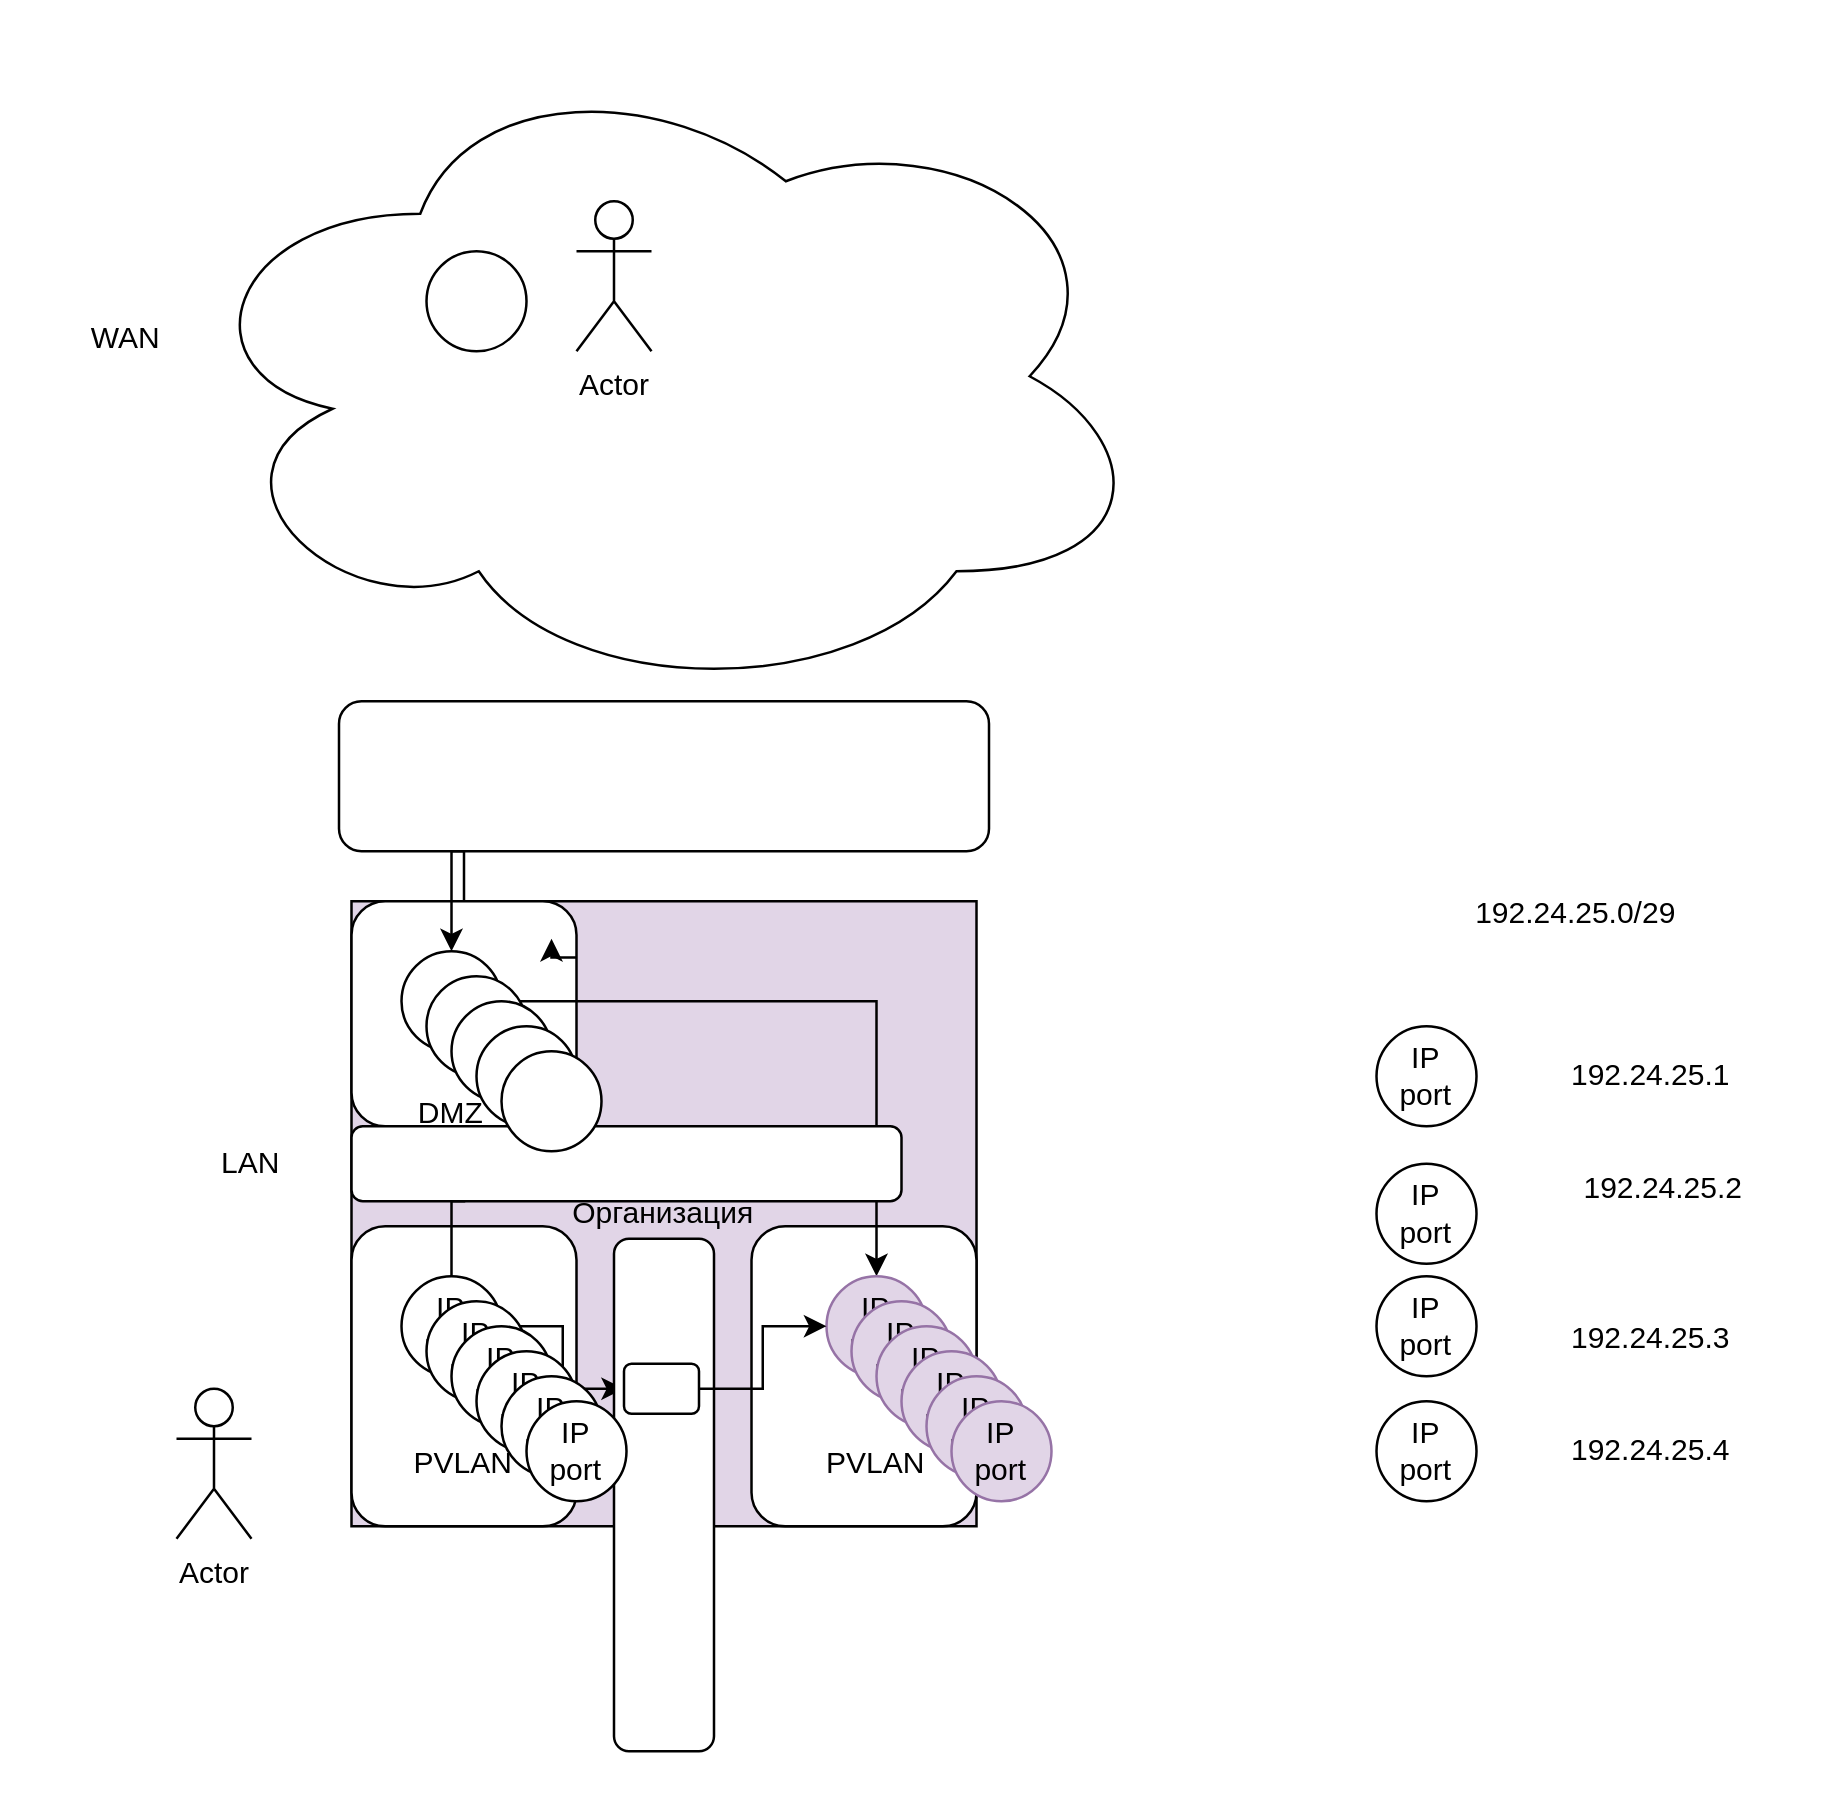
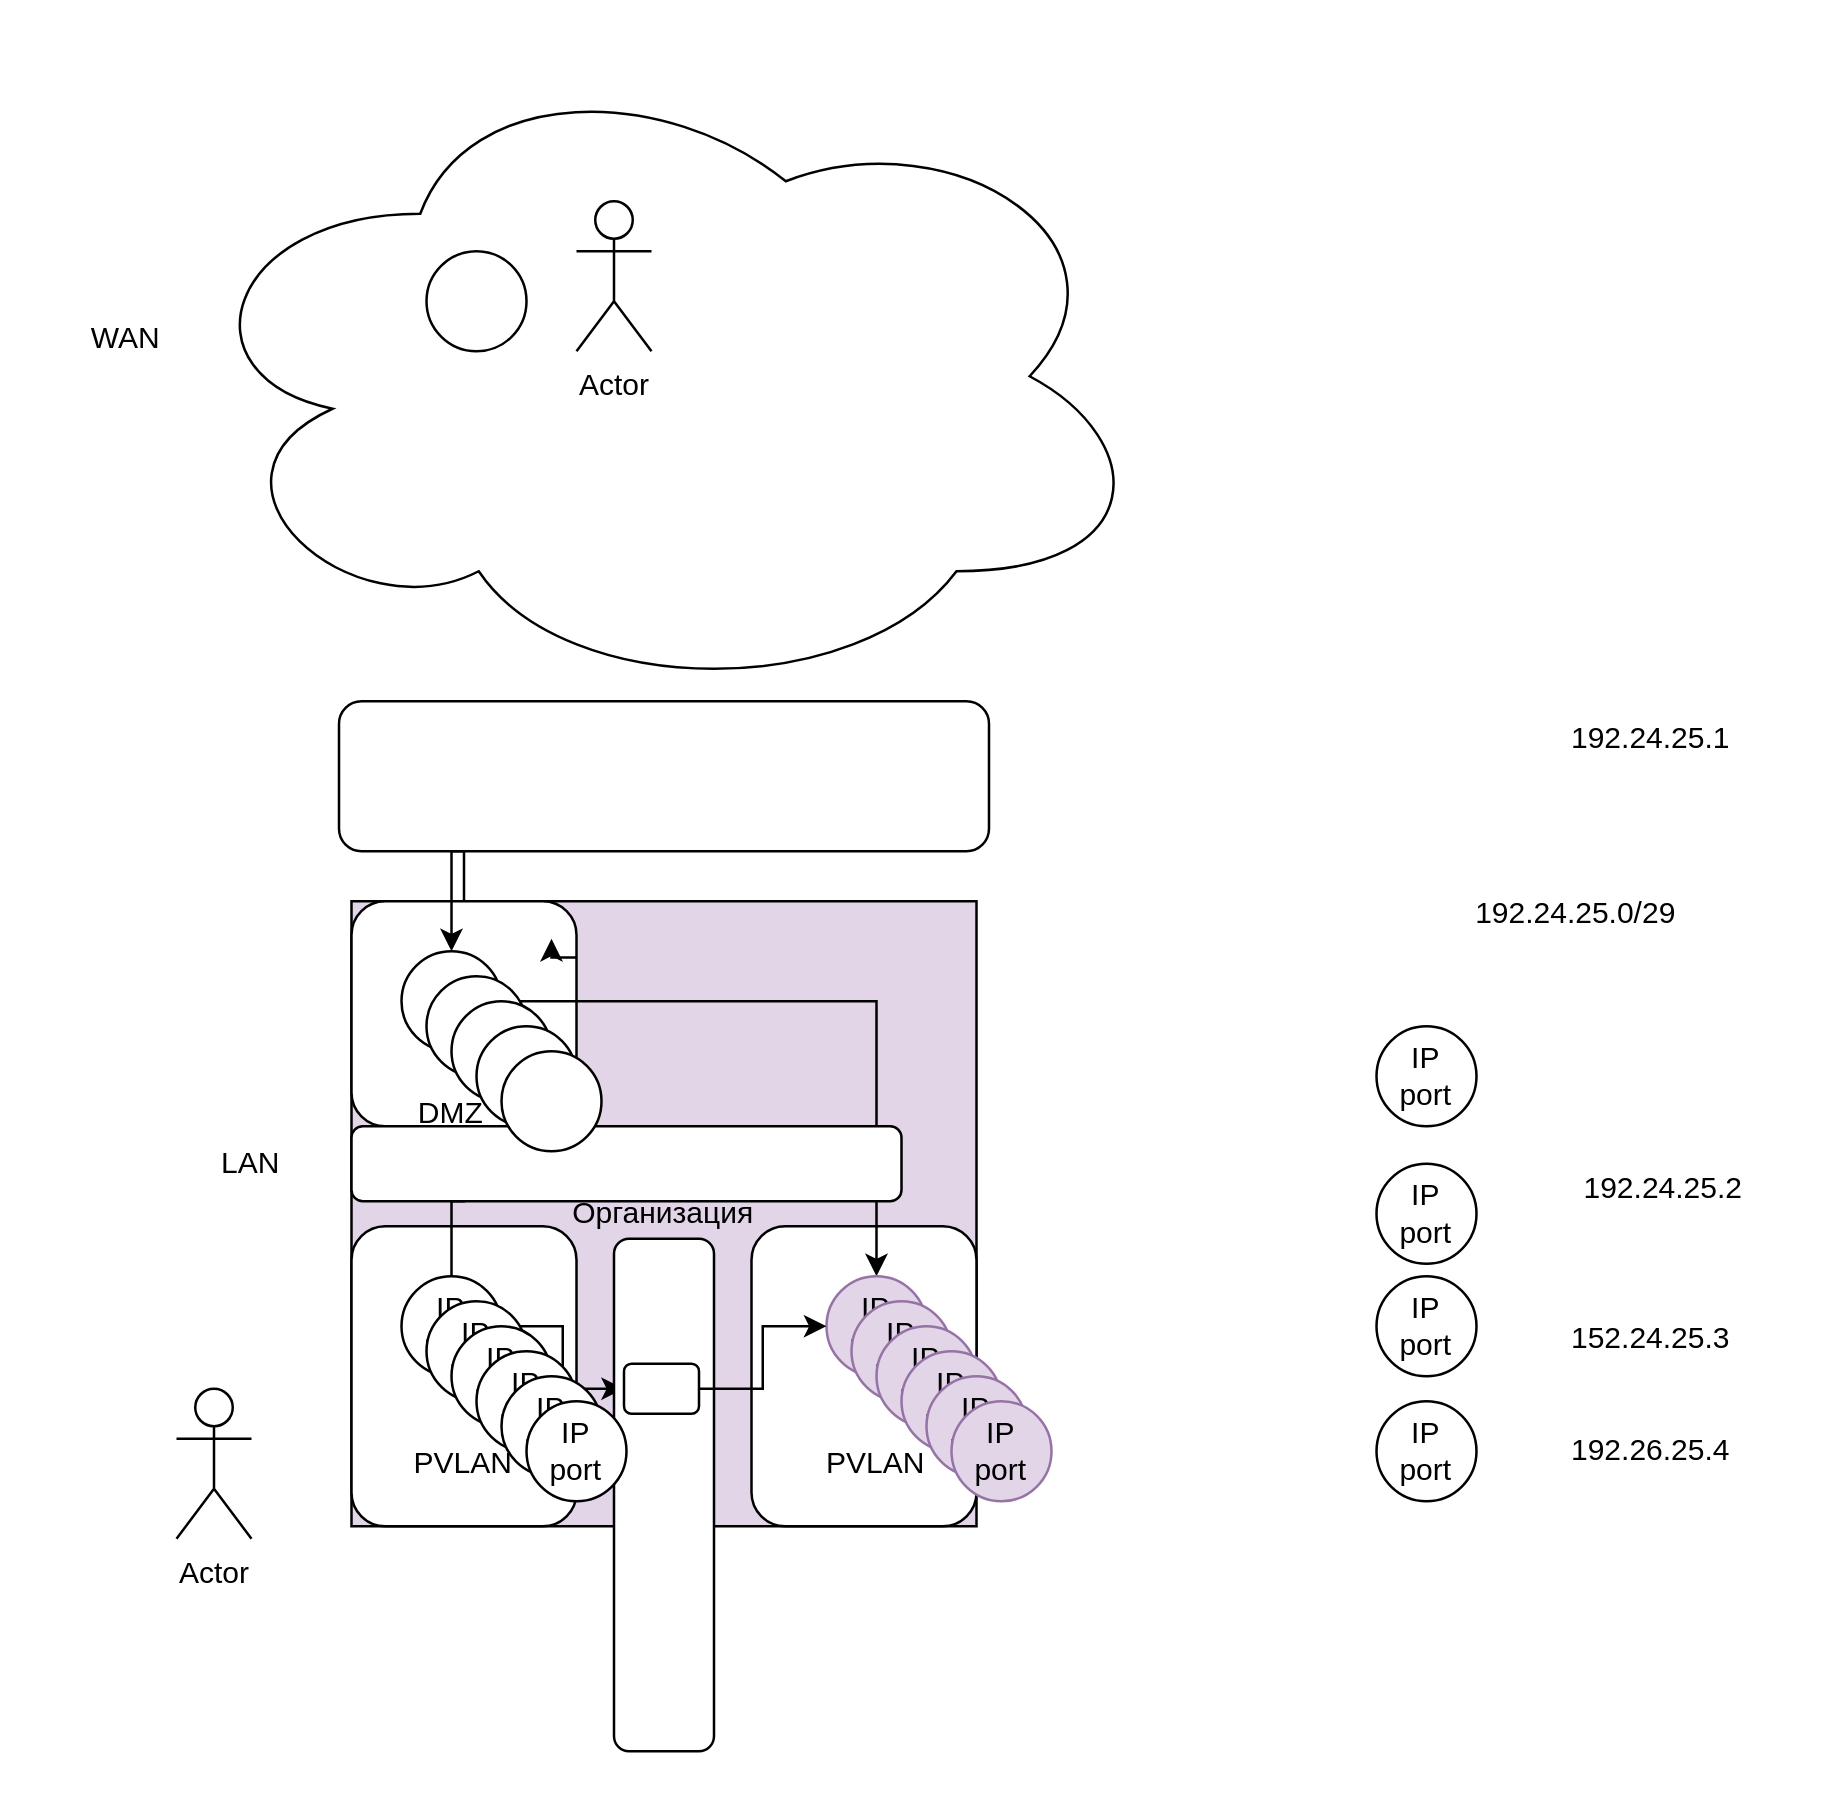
(1651, 1076) -> (1651, 739)
(1651, 1339) -> (1651, 1339)
(1651, 1451) -> (1651, 1451)
